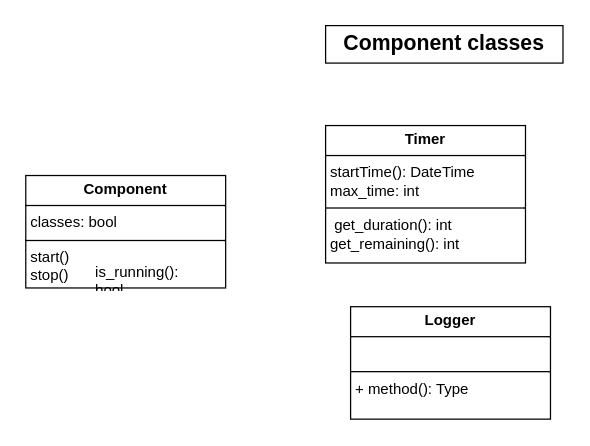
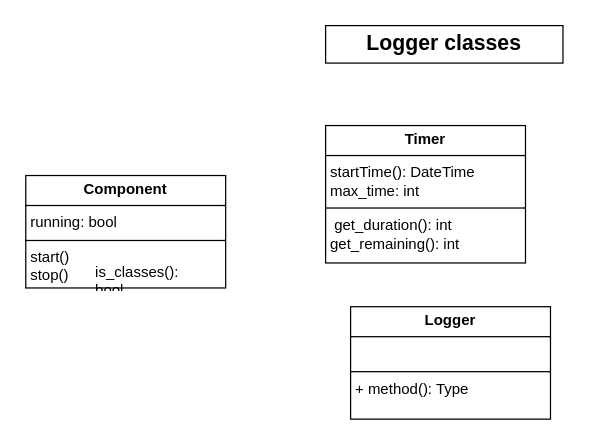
(444, 44) -> (444, 44)
(72, 212) -> (72, 212)
(152, 282) -> (152, 282)
